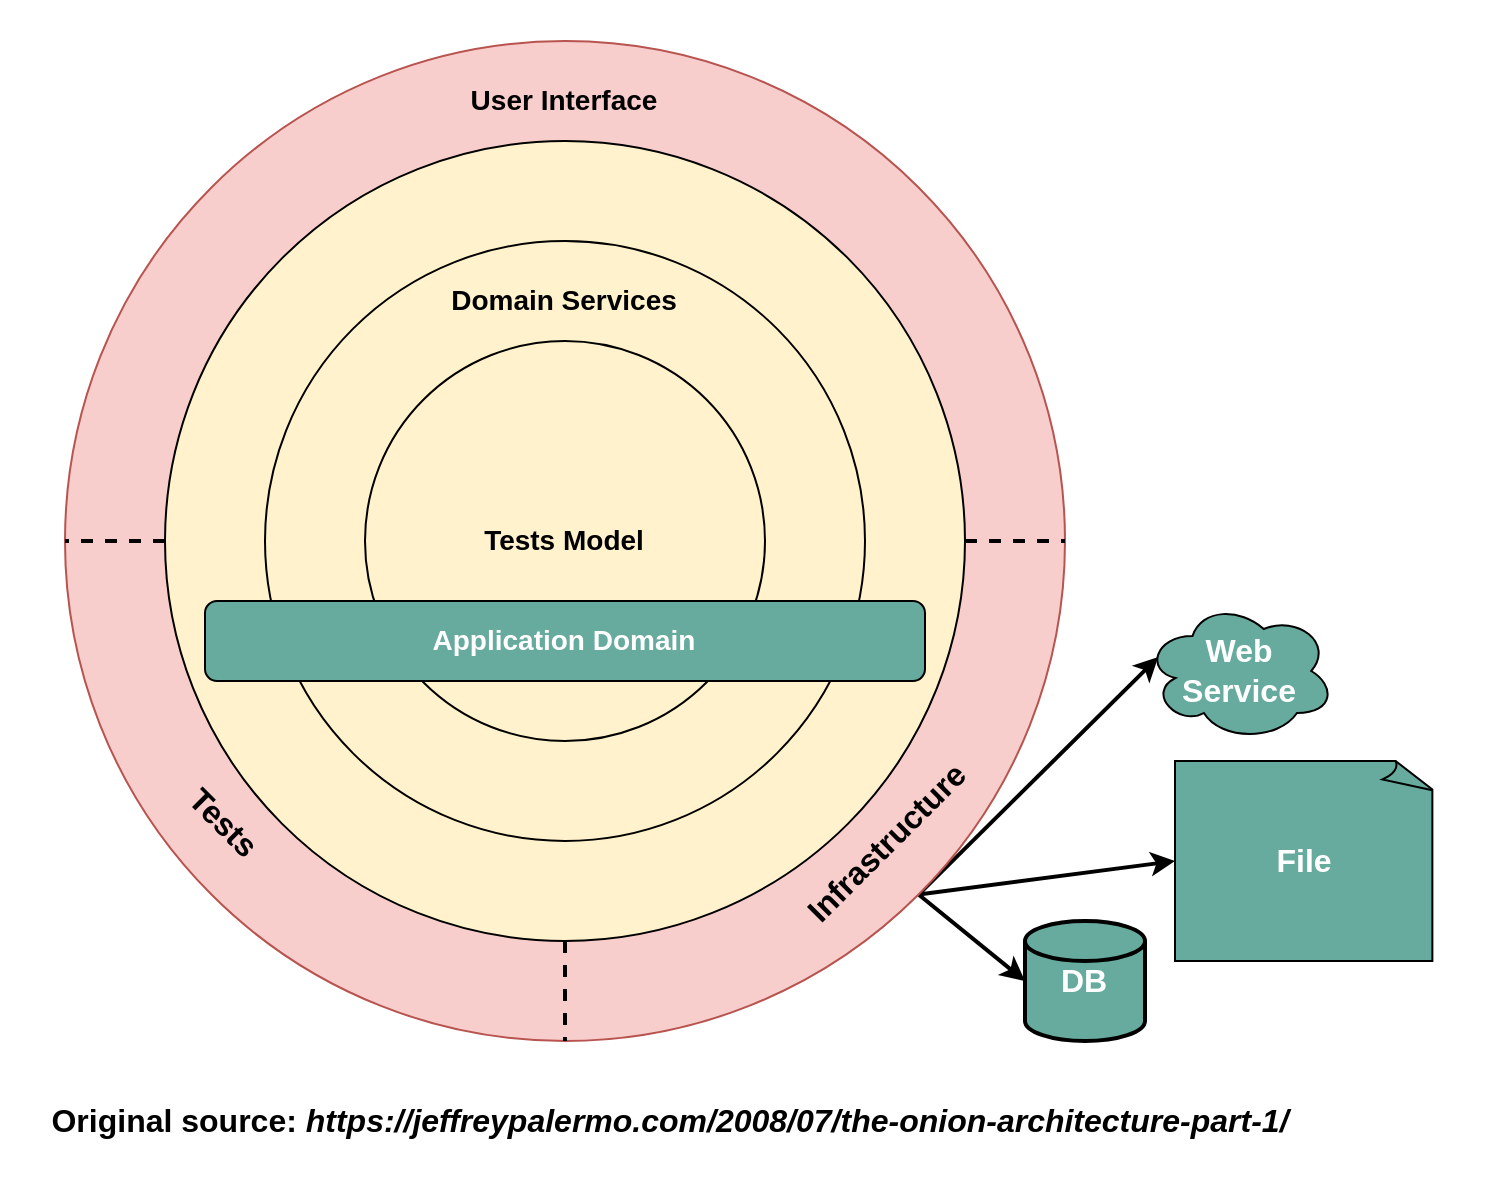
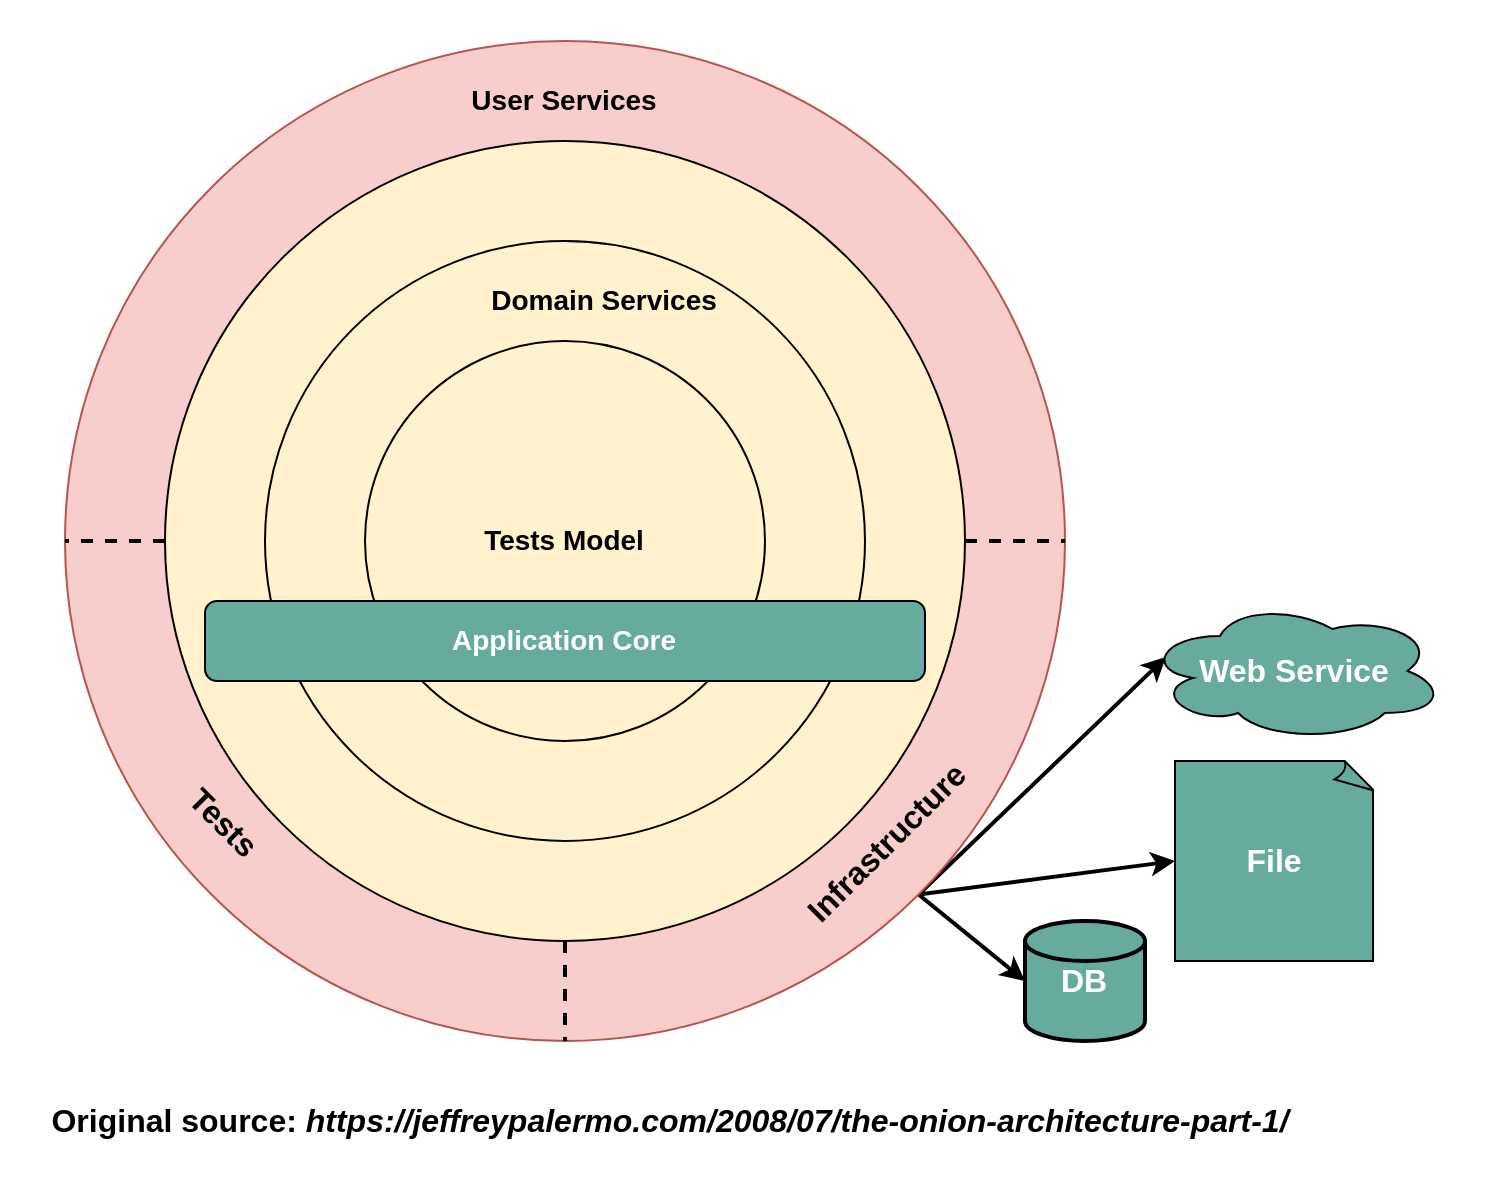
(565, 101) -> (565, 101)
(565, 301) -> (605, 301)
(565, 641) -> (565, 641)
(1240, 671) -> (1295, 671)
(1305, 861) -> (1275, 861)
